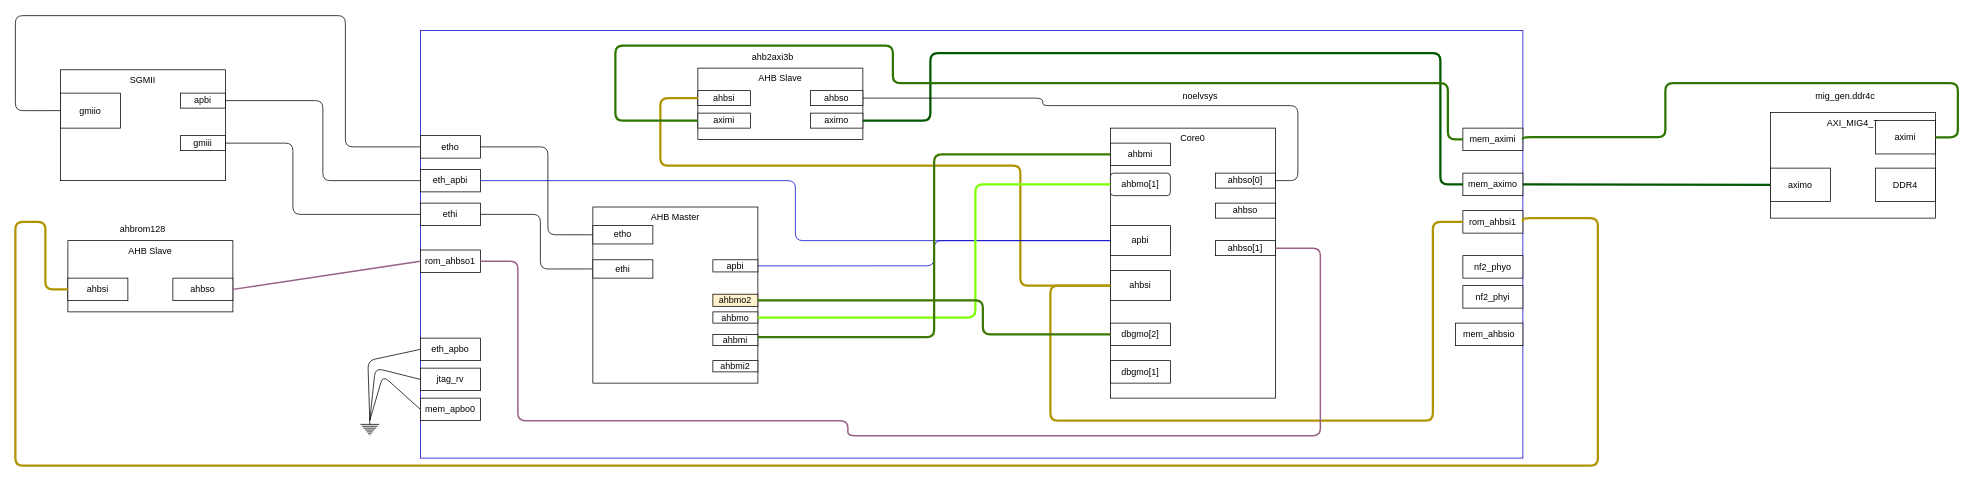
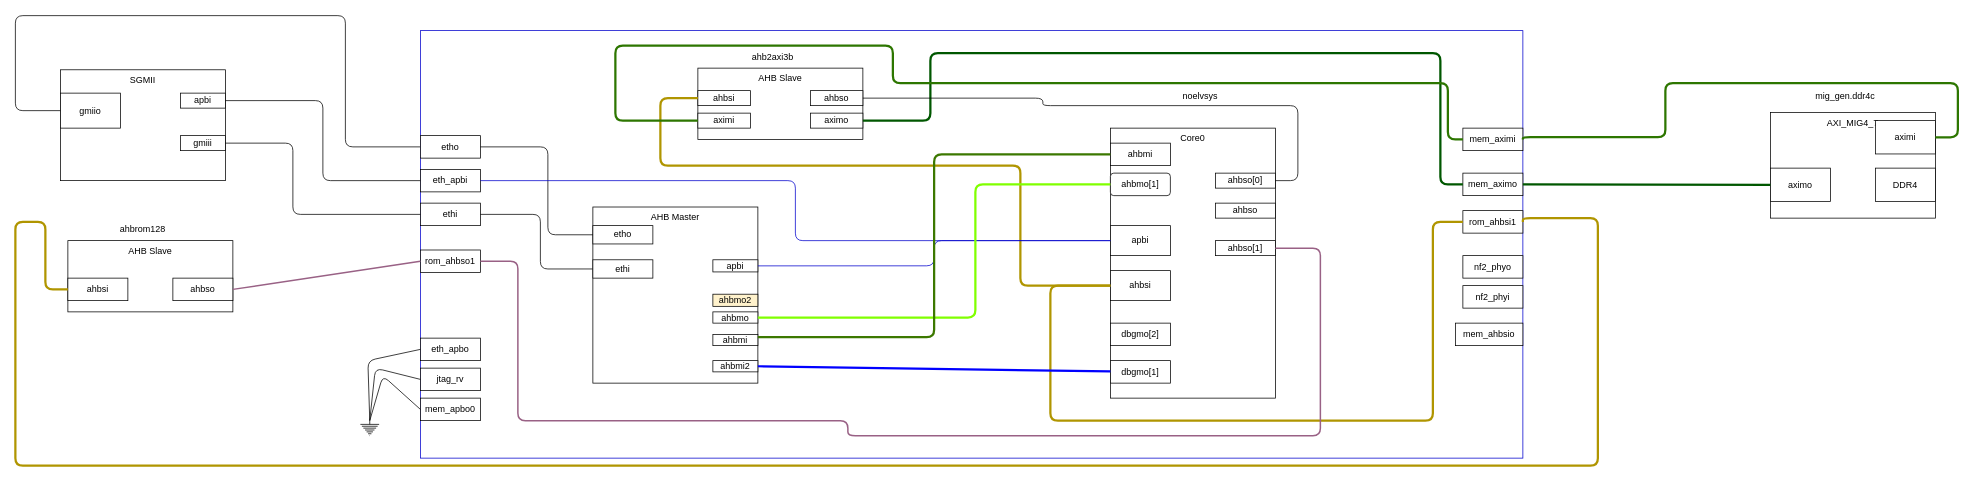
(946, 300) -> none
none -> (934, 369)
